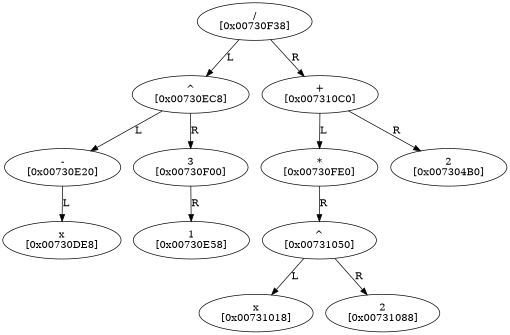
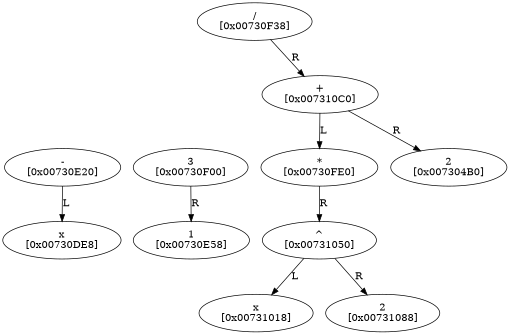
(191, 94) -> none
